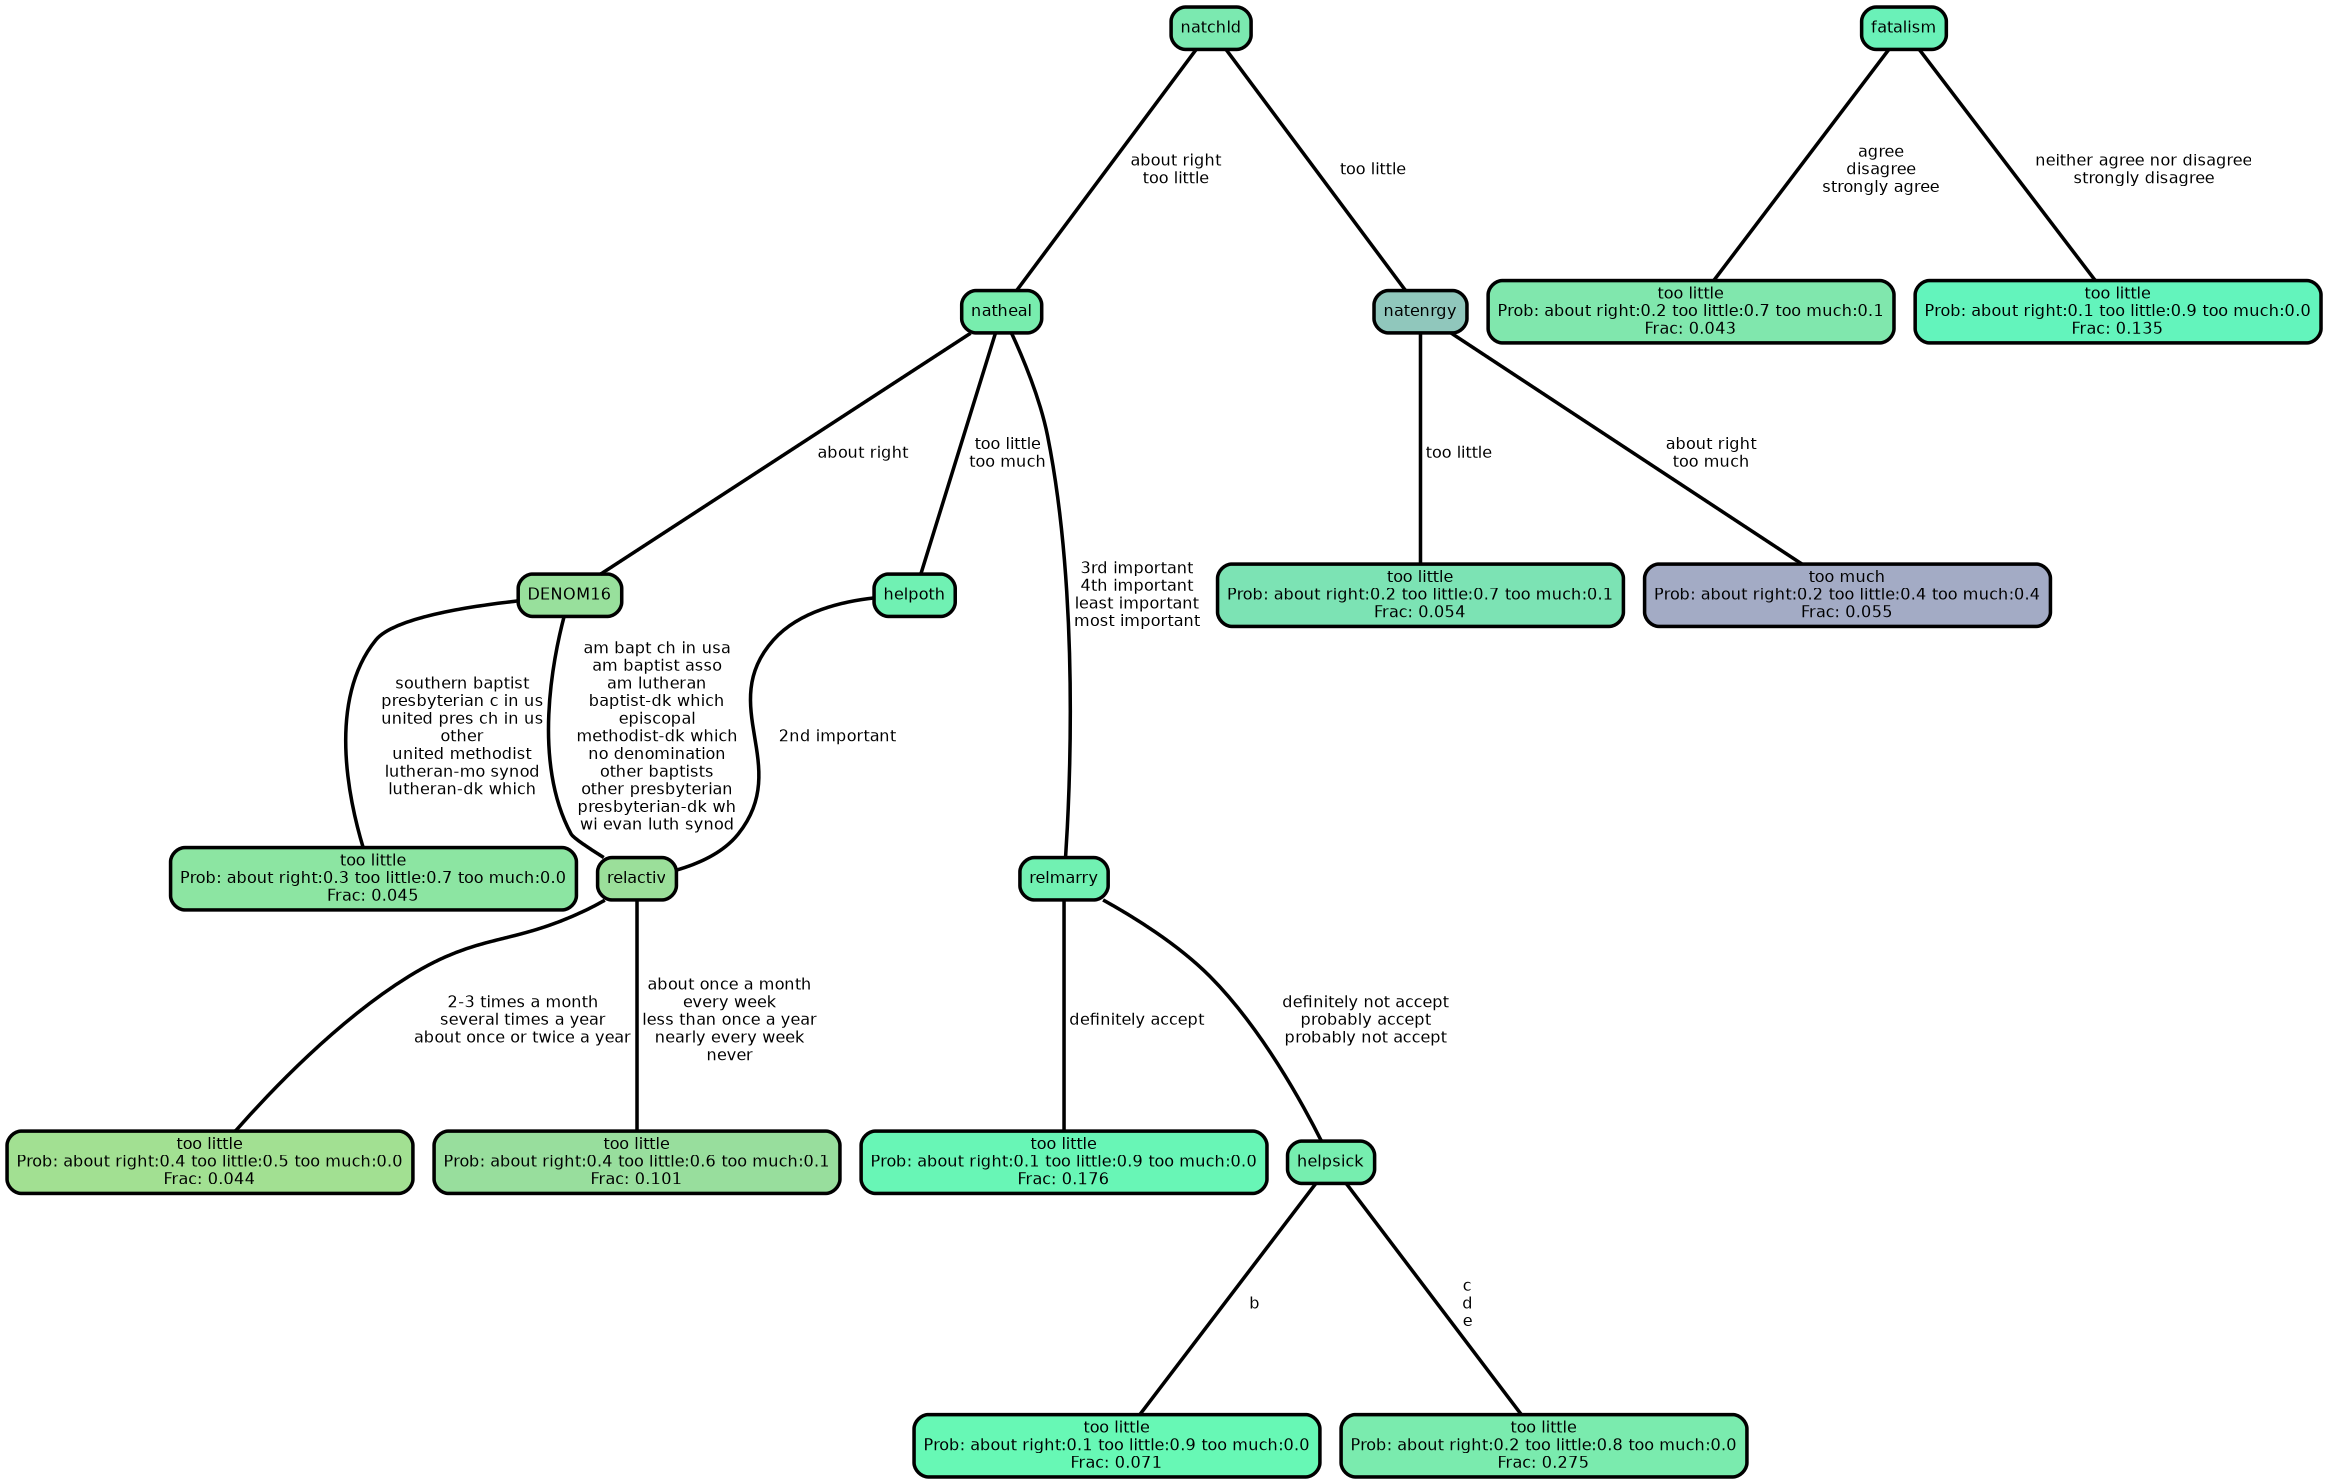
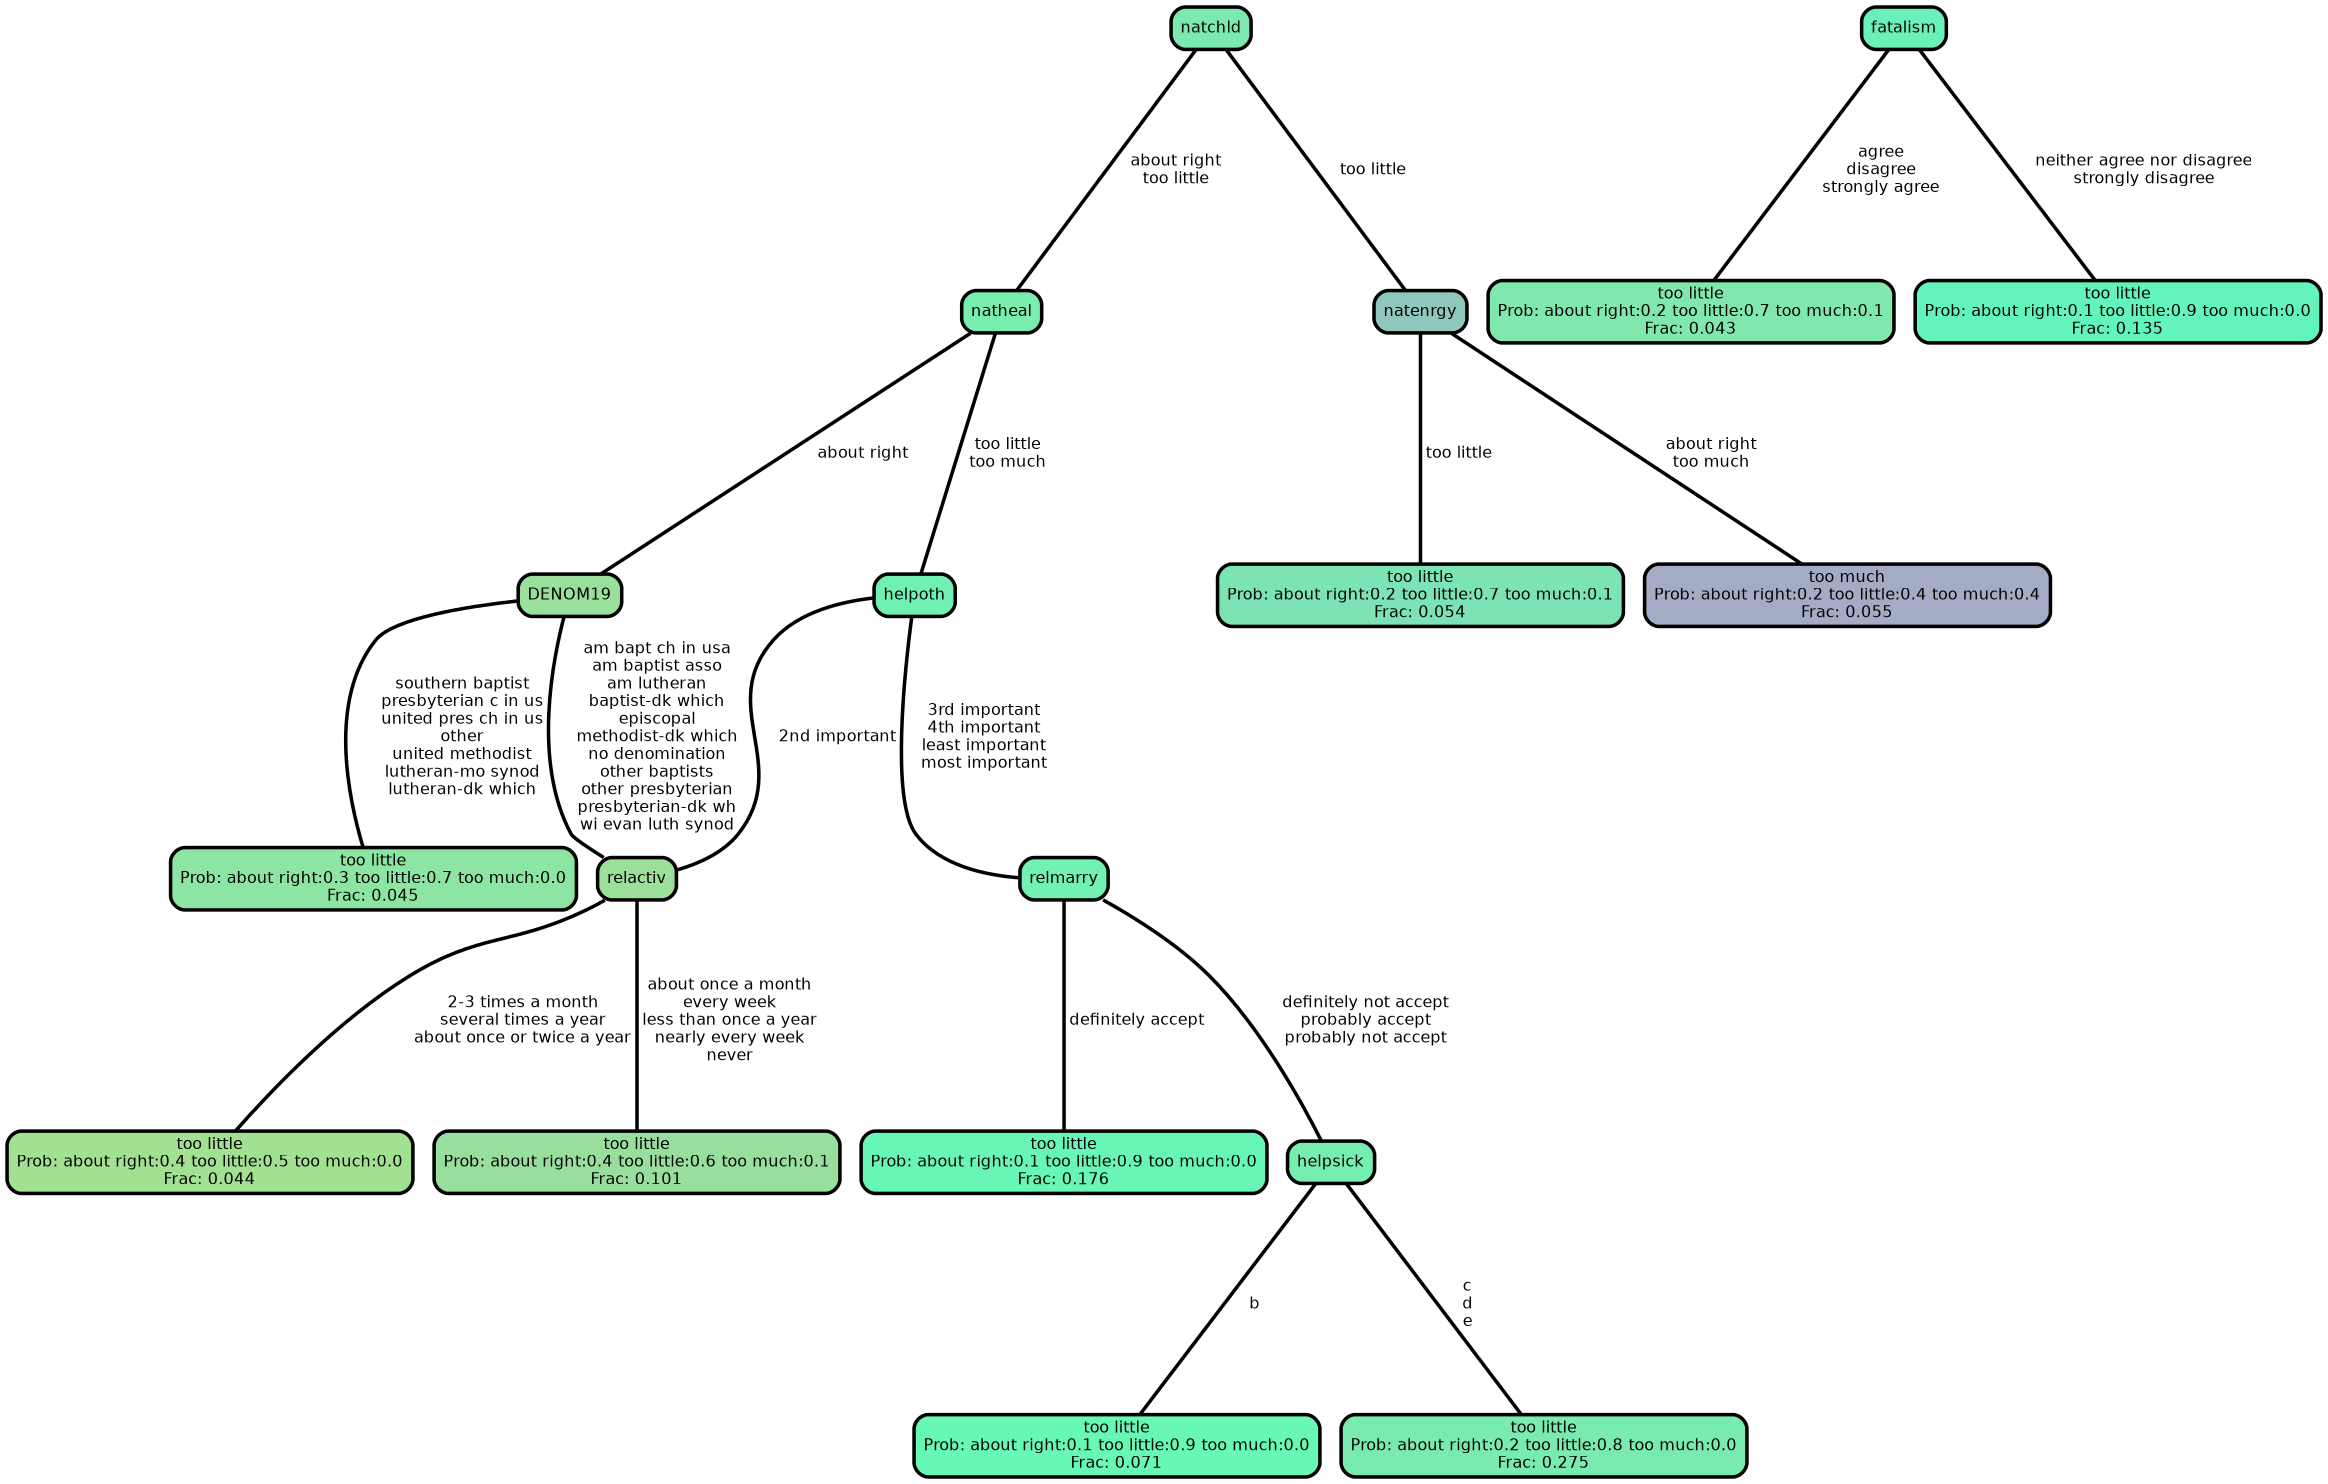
(1066, 592) -> (903, 784)
(570, 595) -> (570, 595)
